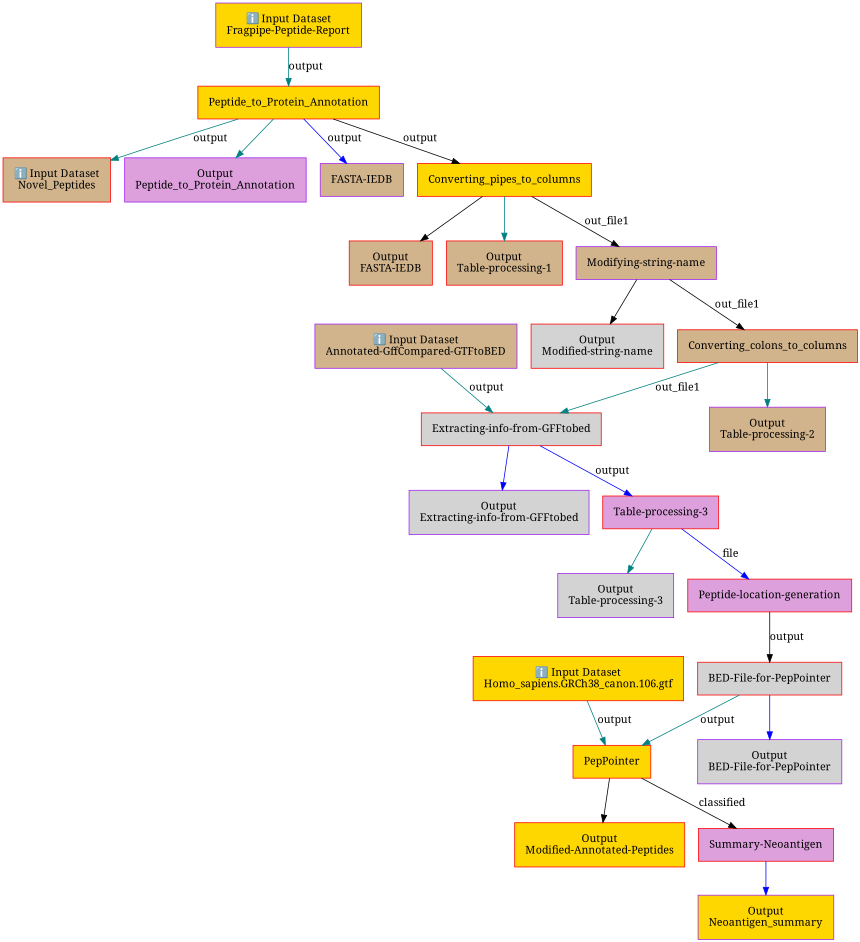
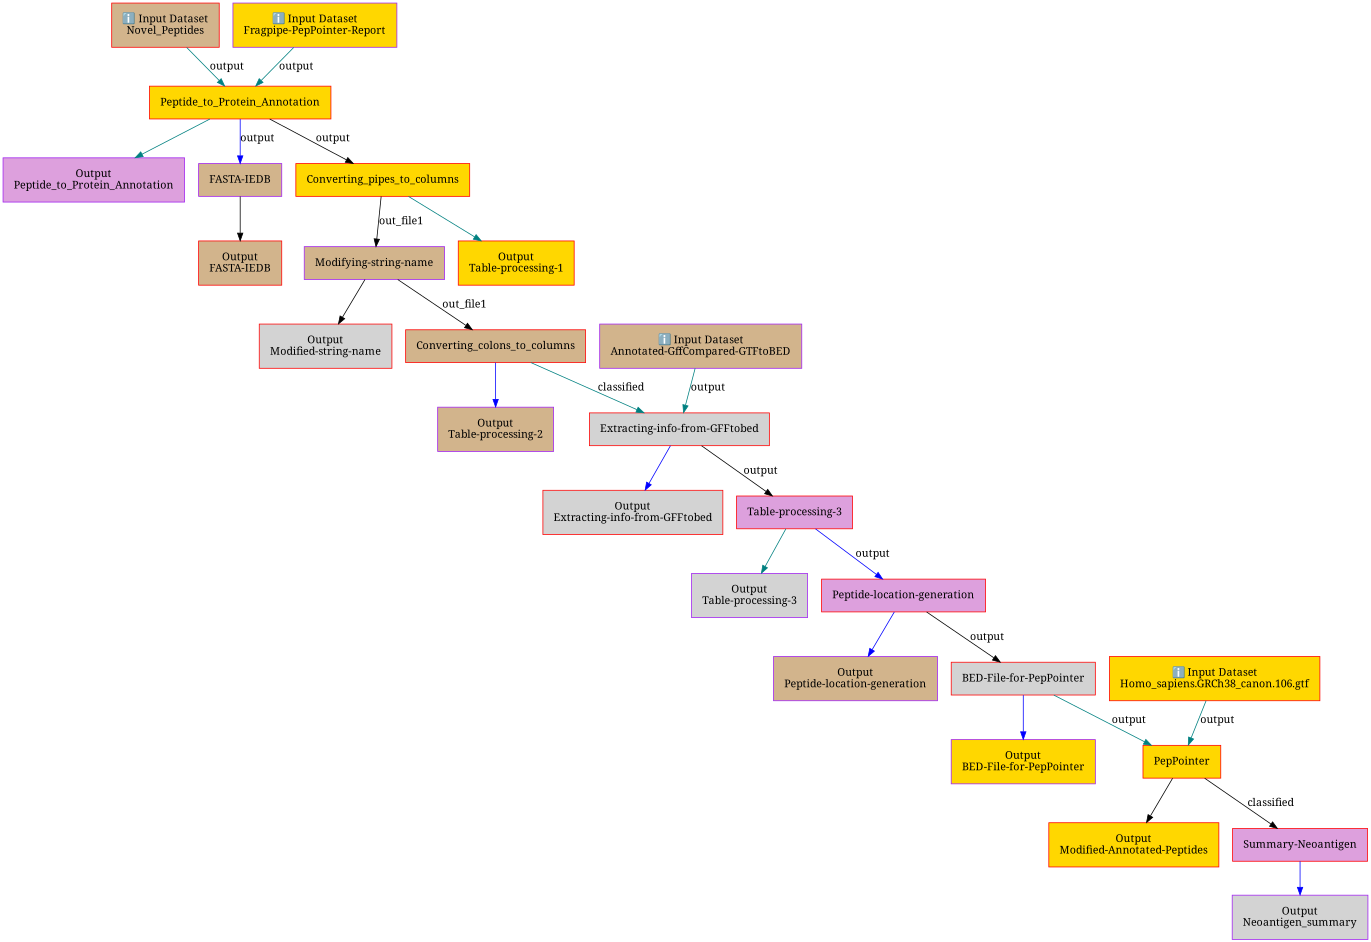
(289, 25) -> (315, 25)
(178, 138) -> (203, 64)
(455, 216) -> (240, 215)
(504, 263) -> (516, 263)
(767, 381) -> (496, 381)
(677, 388) -> (621, 388)
(583, 469) -> (734, 469)
(499, 512) -> (633, 512)
(731, 554) -> (873, 554)
none -> (856, 679)
(770, 762) -> (1023, 762)
(766, 917) -> (1300, 917)
